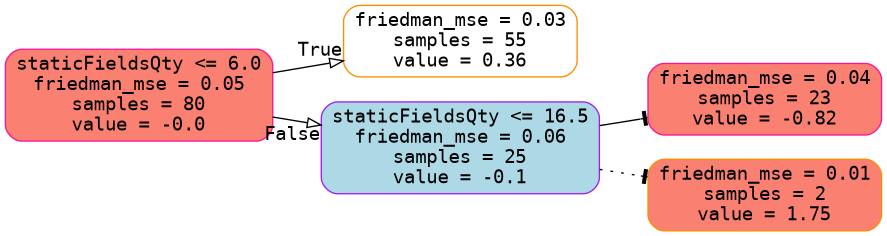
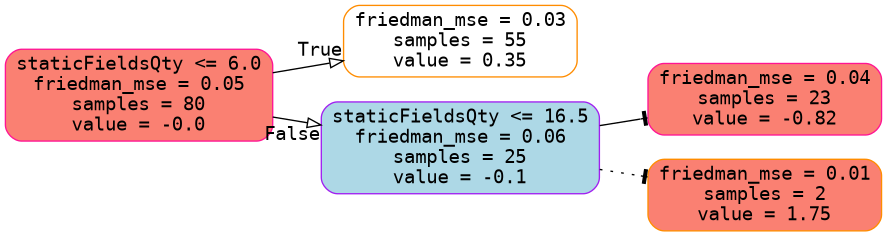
(460, 41) -> (460, 41)
